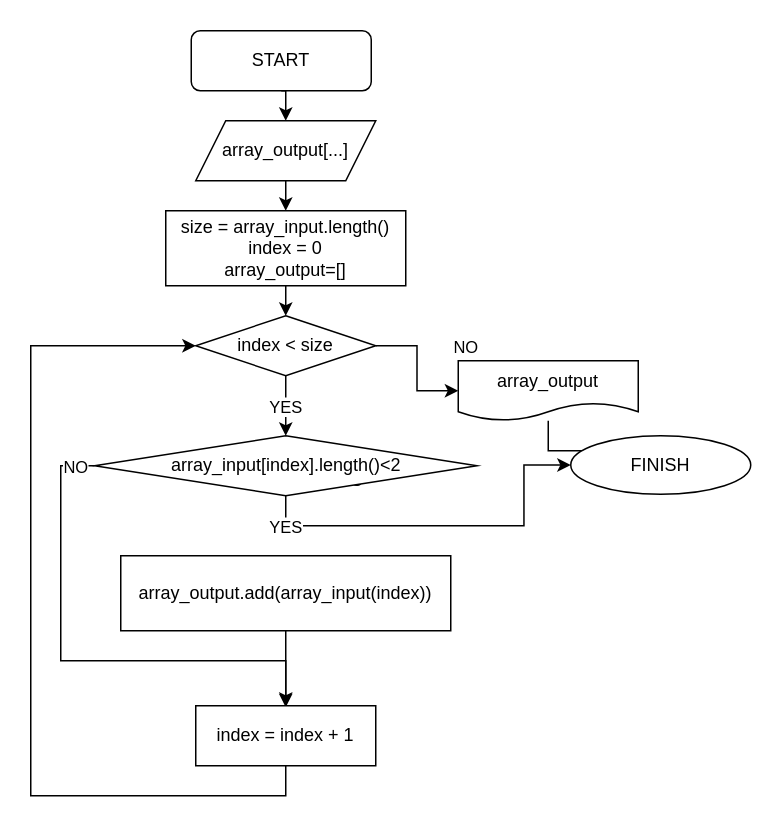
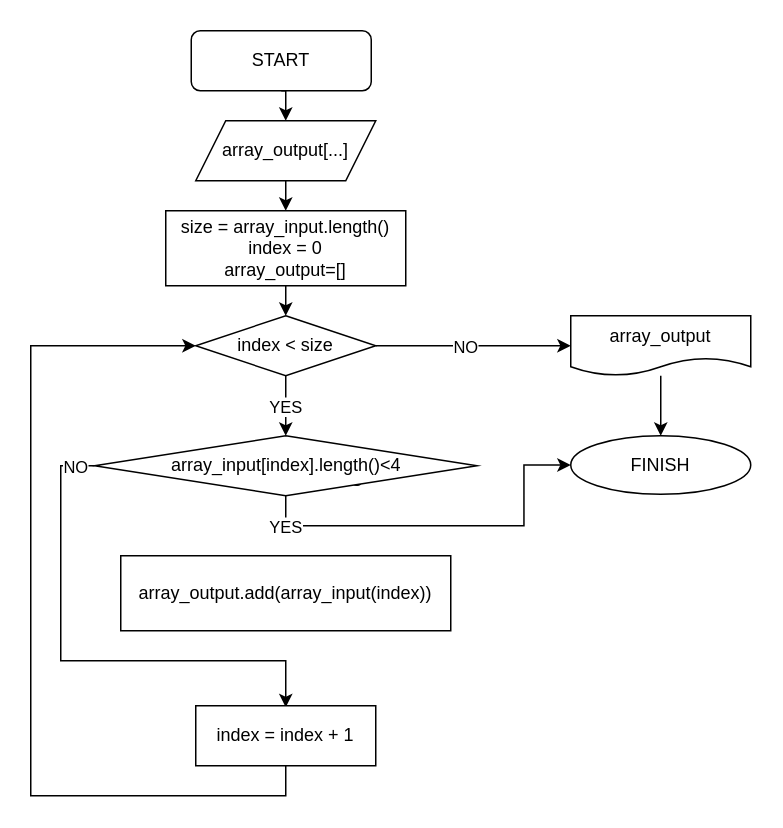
(548, 391) -> (661, 346)
(287, 466) -> (287, 466)
(286, 645) -> none
